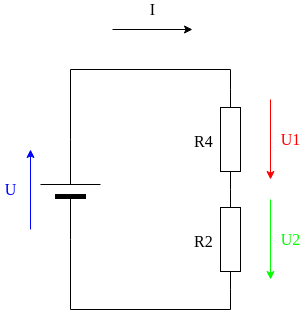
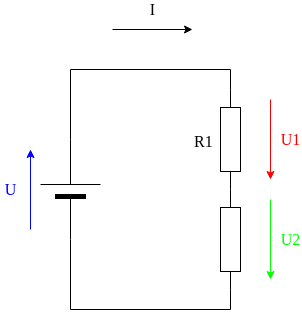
(203, 142) -> (203, 142)
(213, 240) -> none
